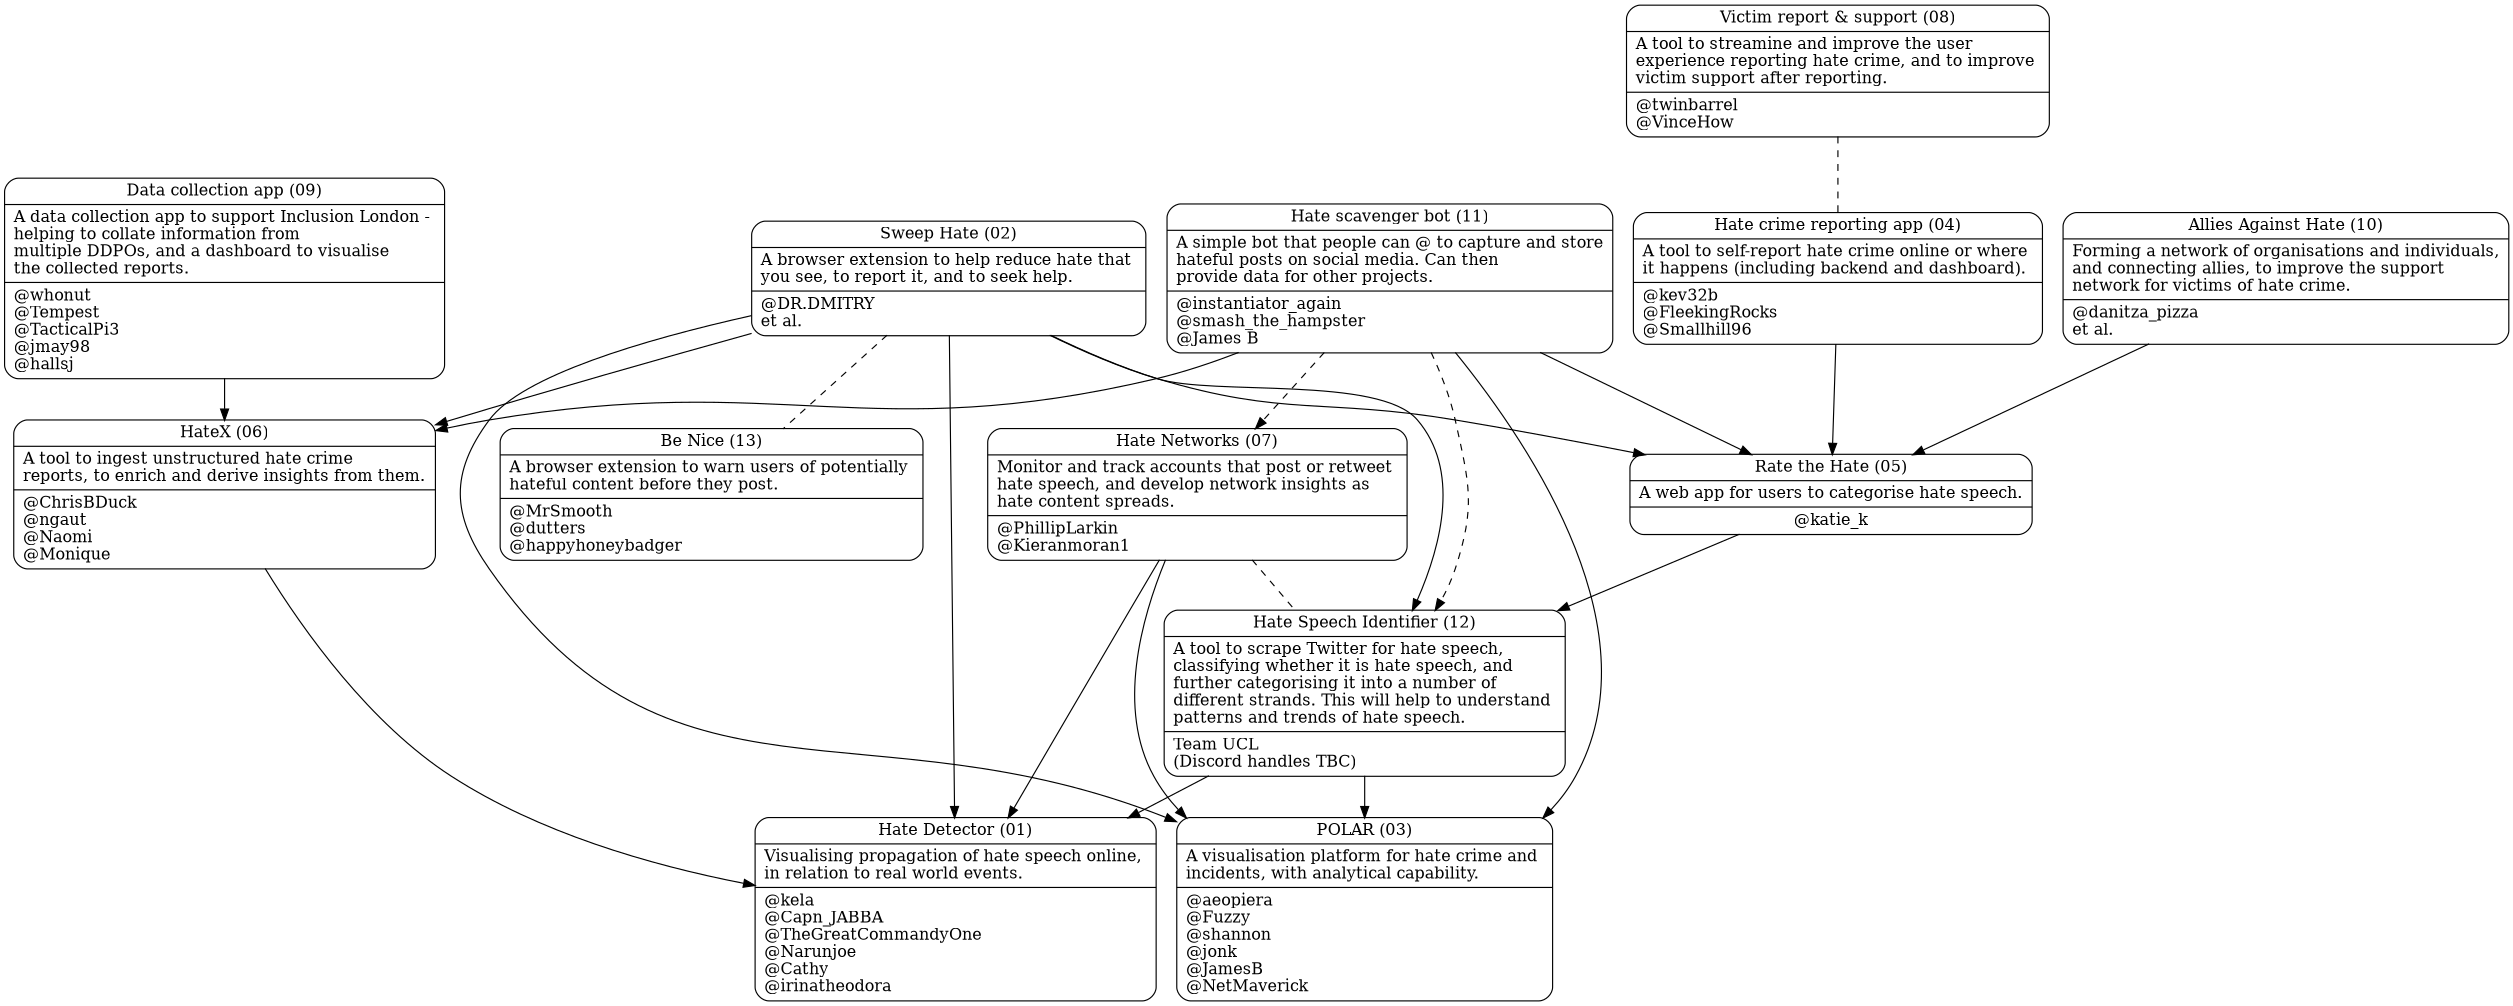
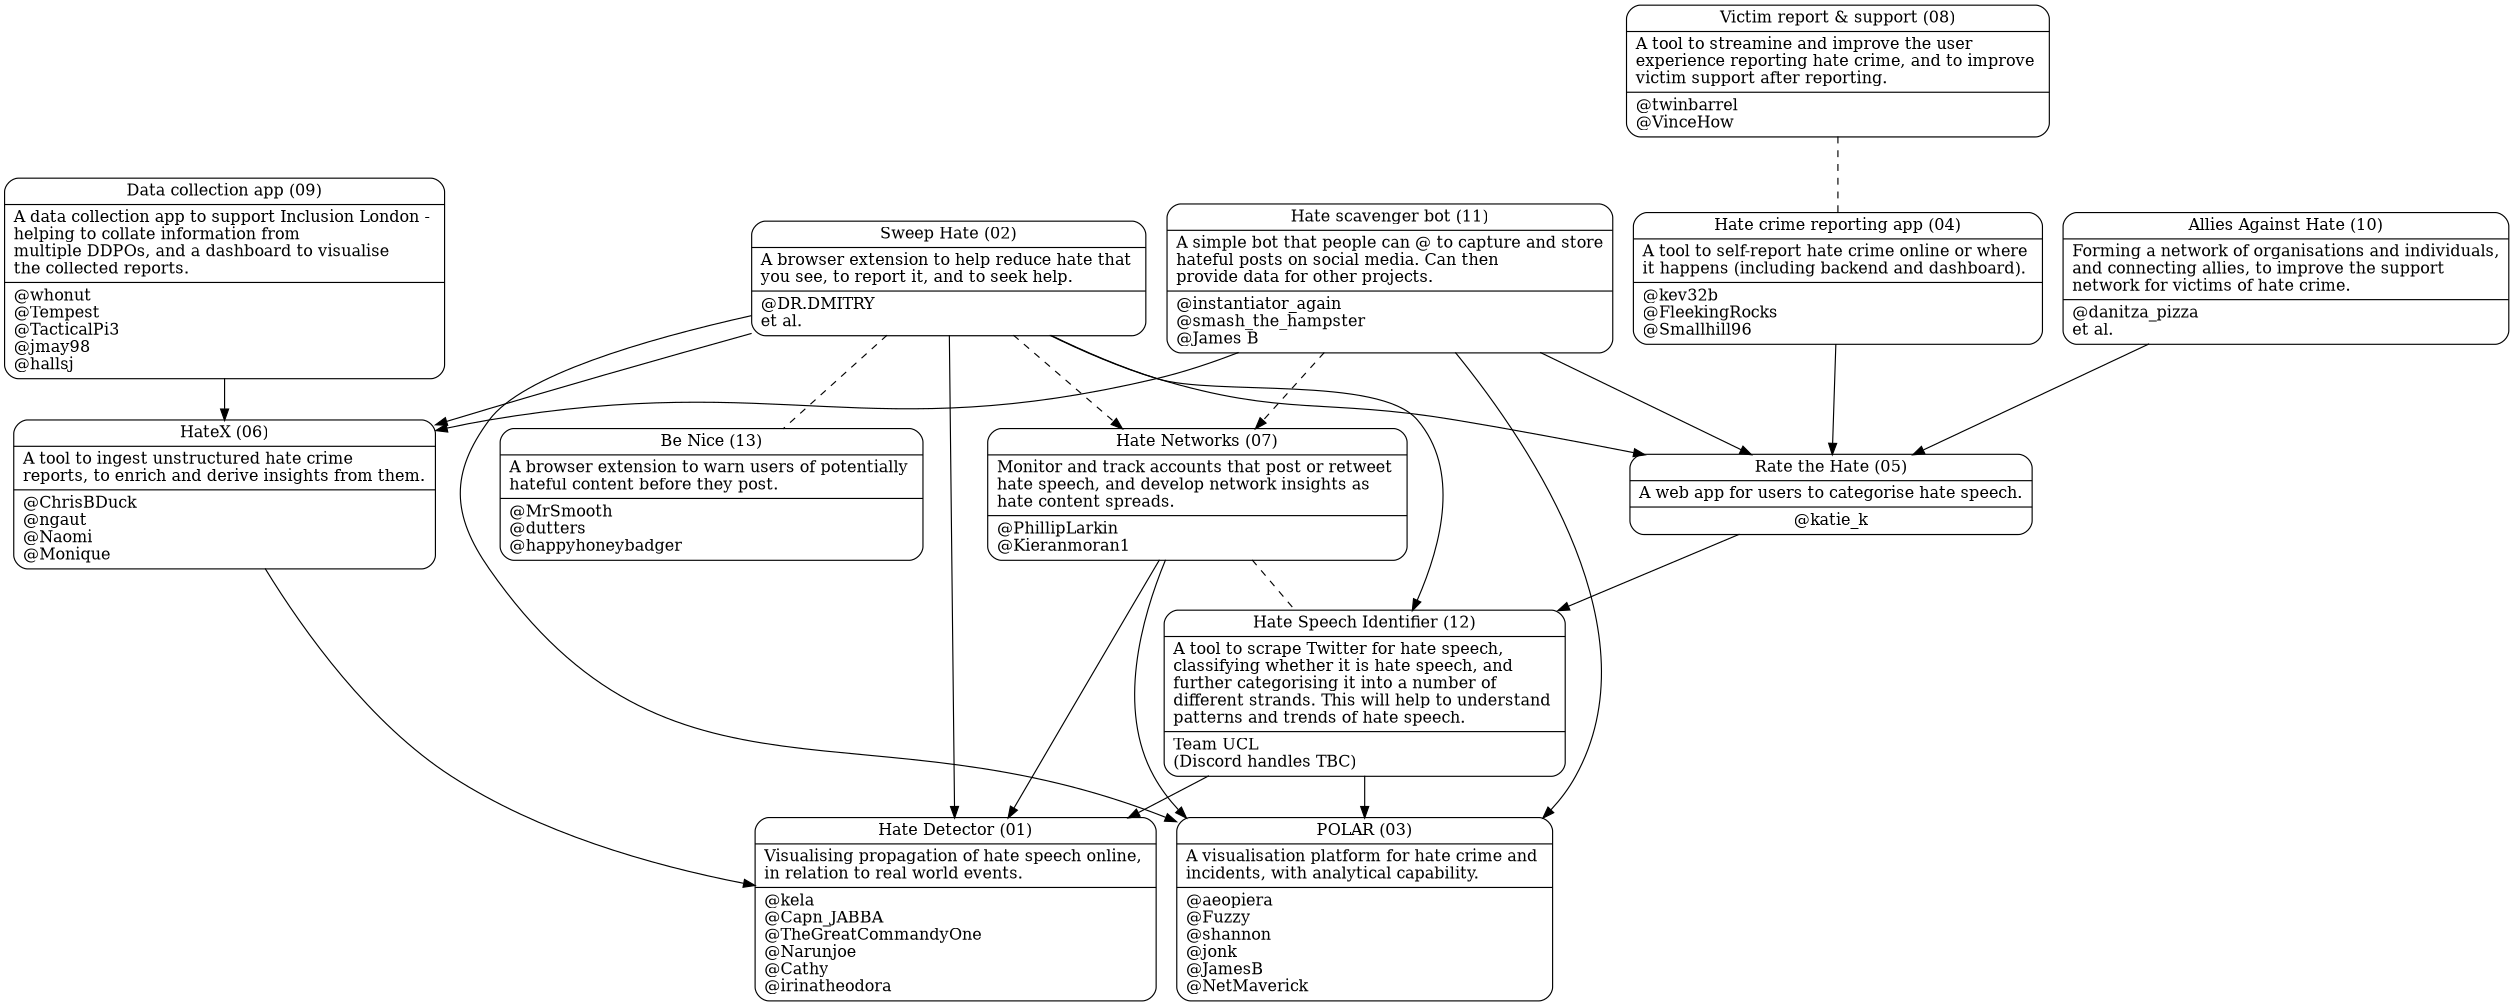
none -> (1063, 378)
(1466, 476) -> none
